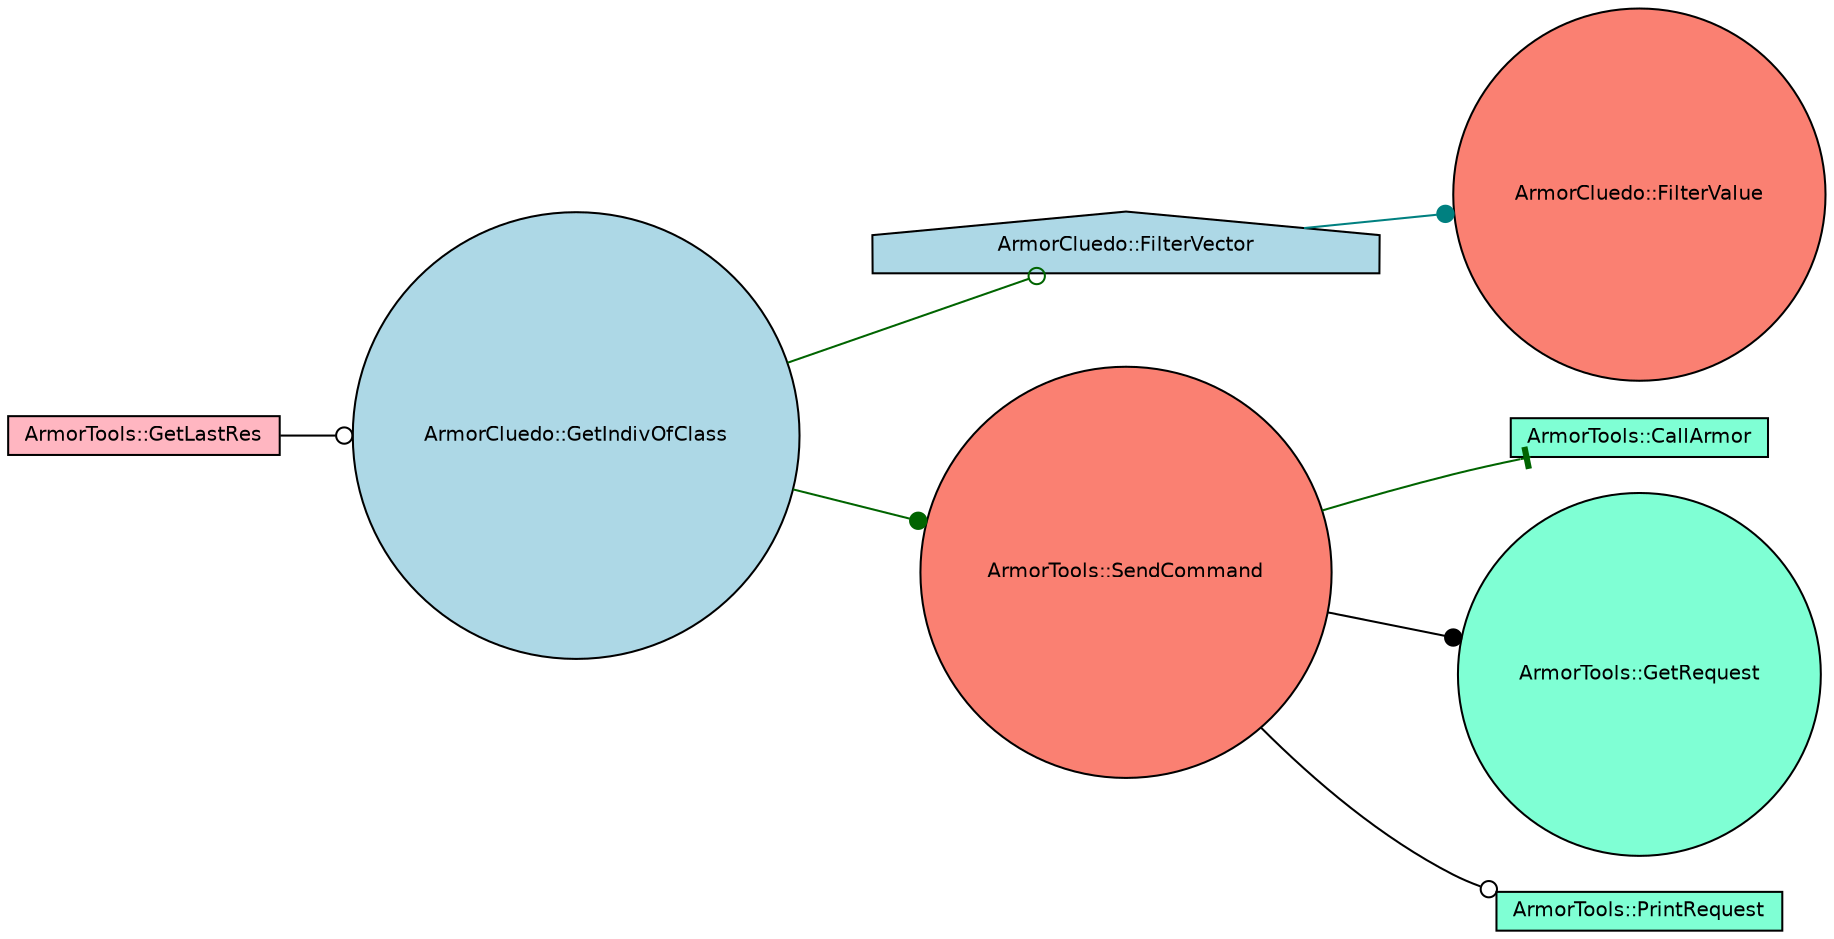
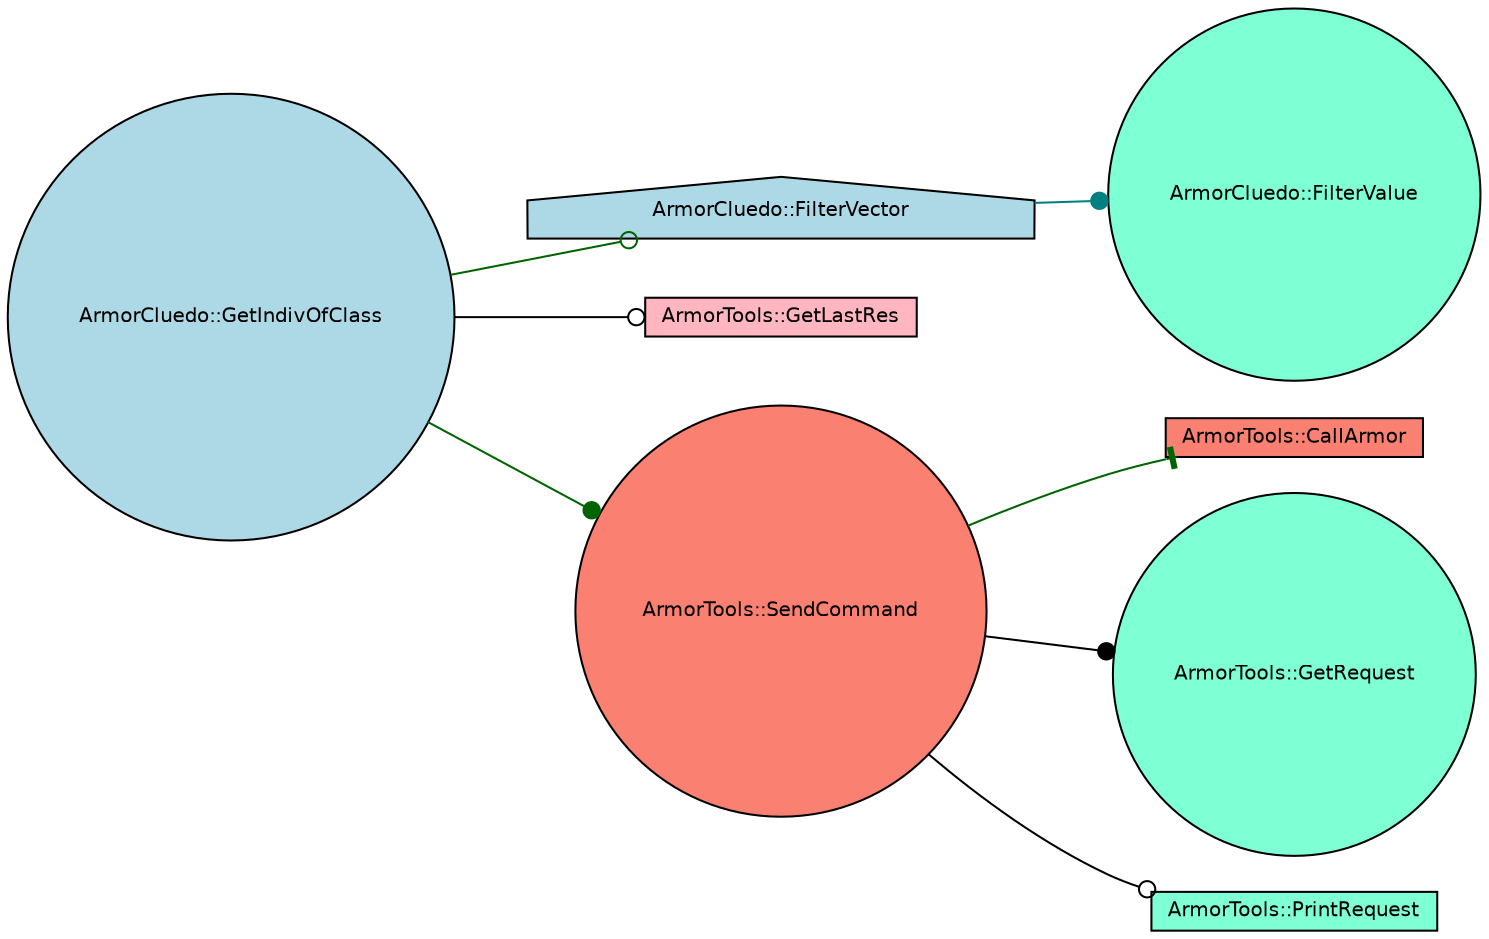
(1639, 195) -> (1294, 195)
(308, 436) -> (541, 317)
(1639, 438) -> (1294, 438)
